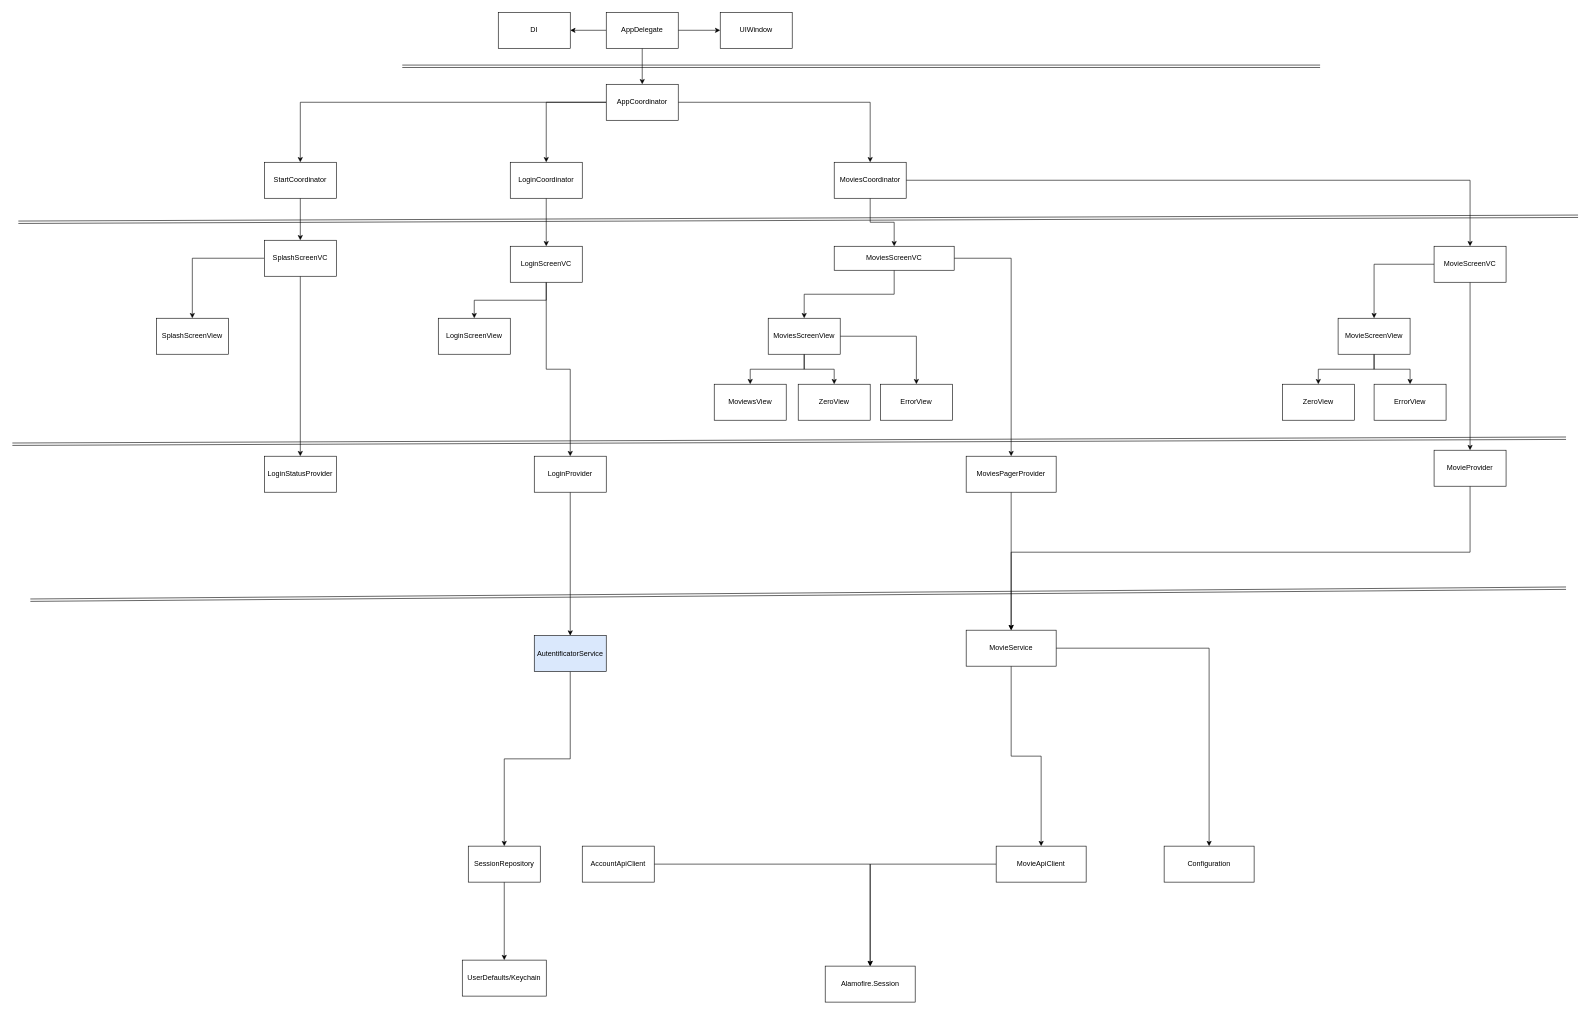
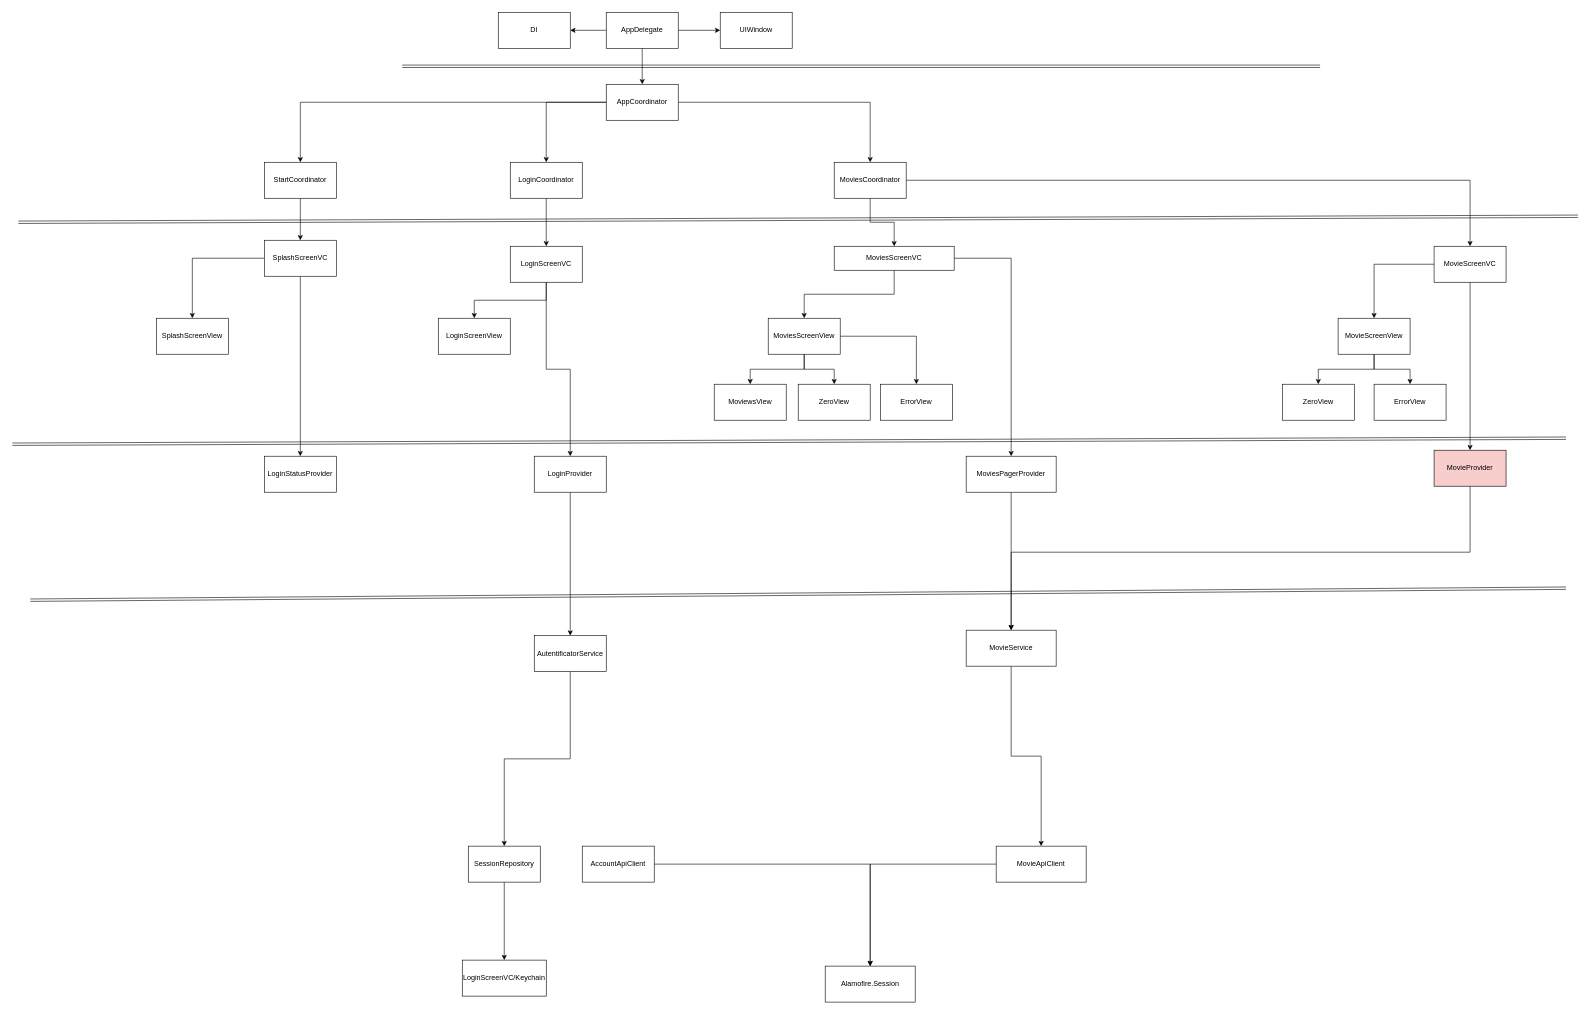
(1470, 468) -> (1470, 468)
(1208, 648) -> none
(570, 654) -> (570, 654)
(1209, 864) -> none
(504, 978) -> (504, 978)
